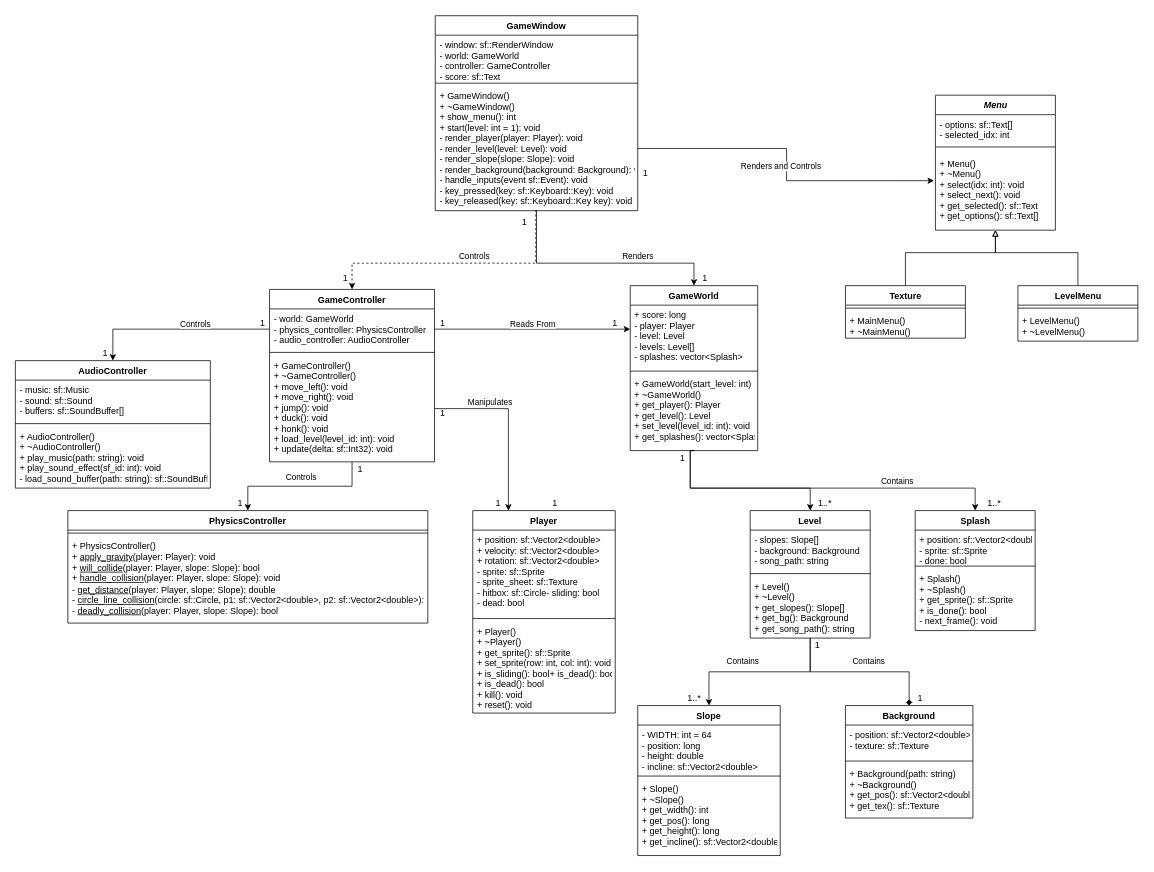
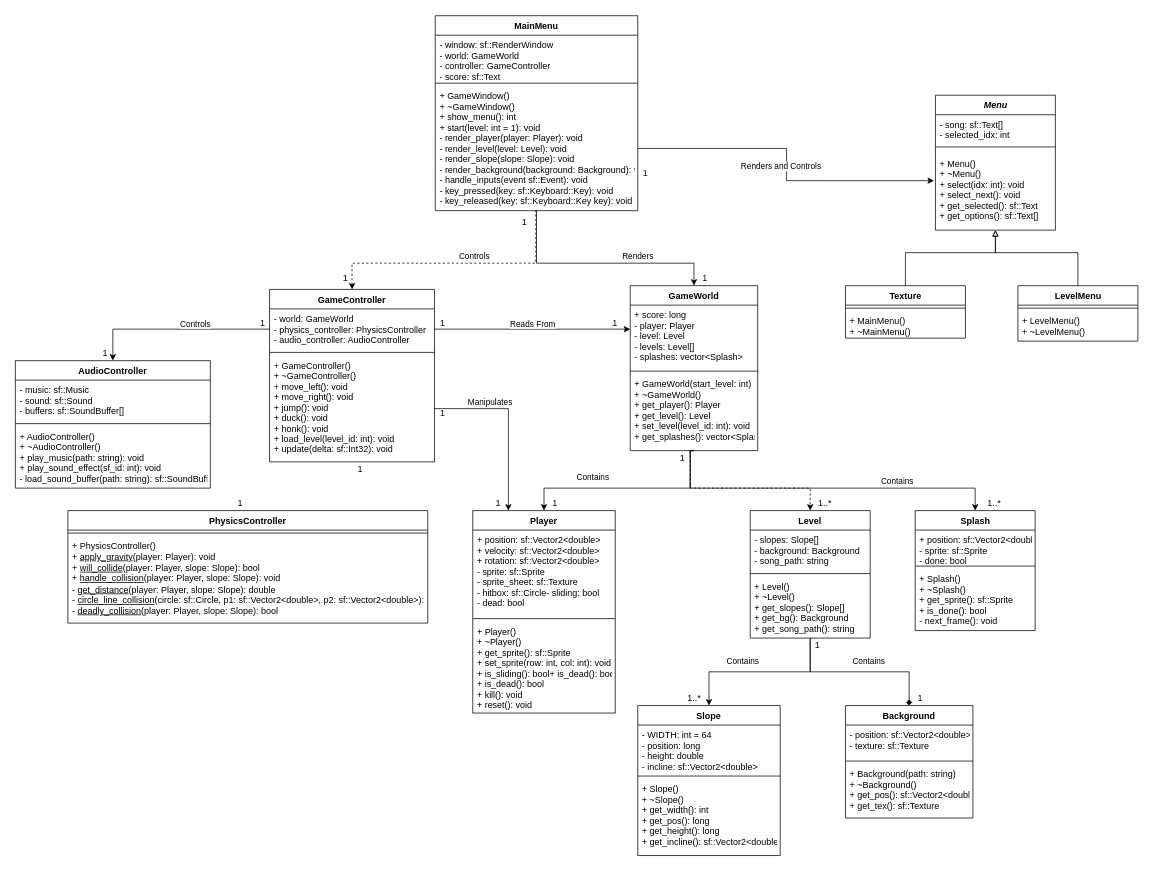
(536, 26) -> (536, 26)
(986, 125) -> (979, 125)
(292, 486) -> none
none -> (544, 488)
(810, 495) -> (810, 495)
